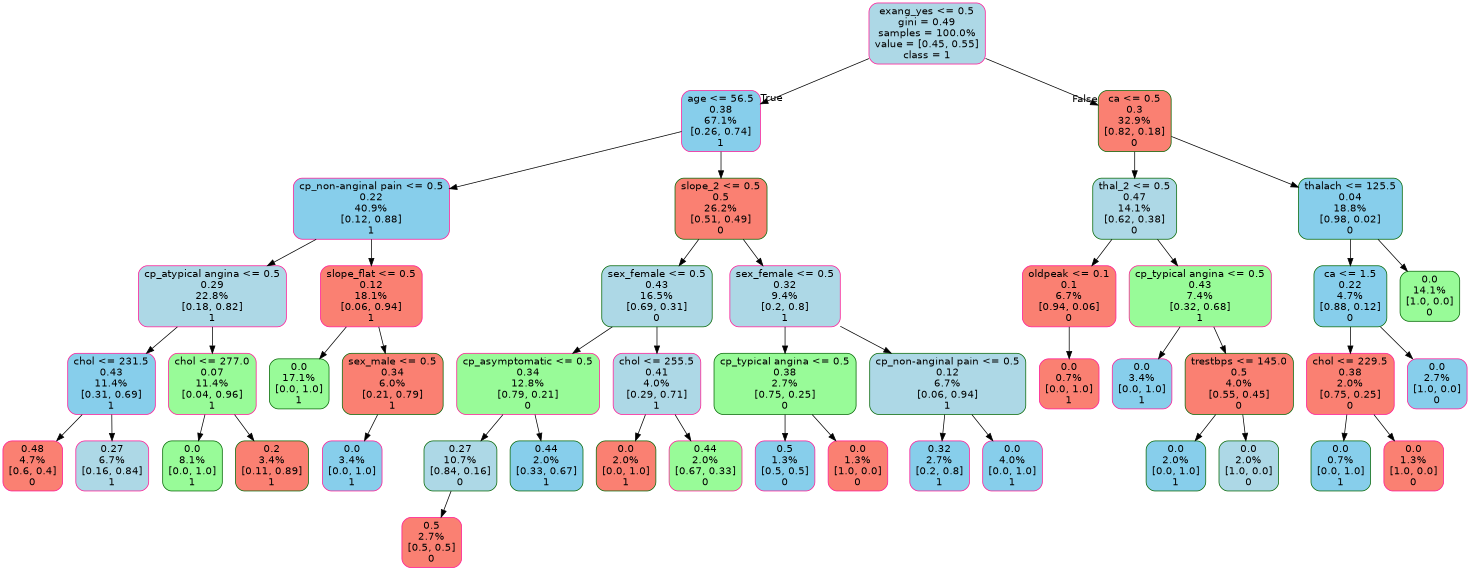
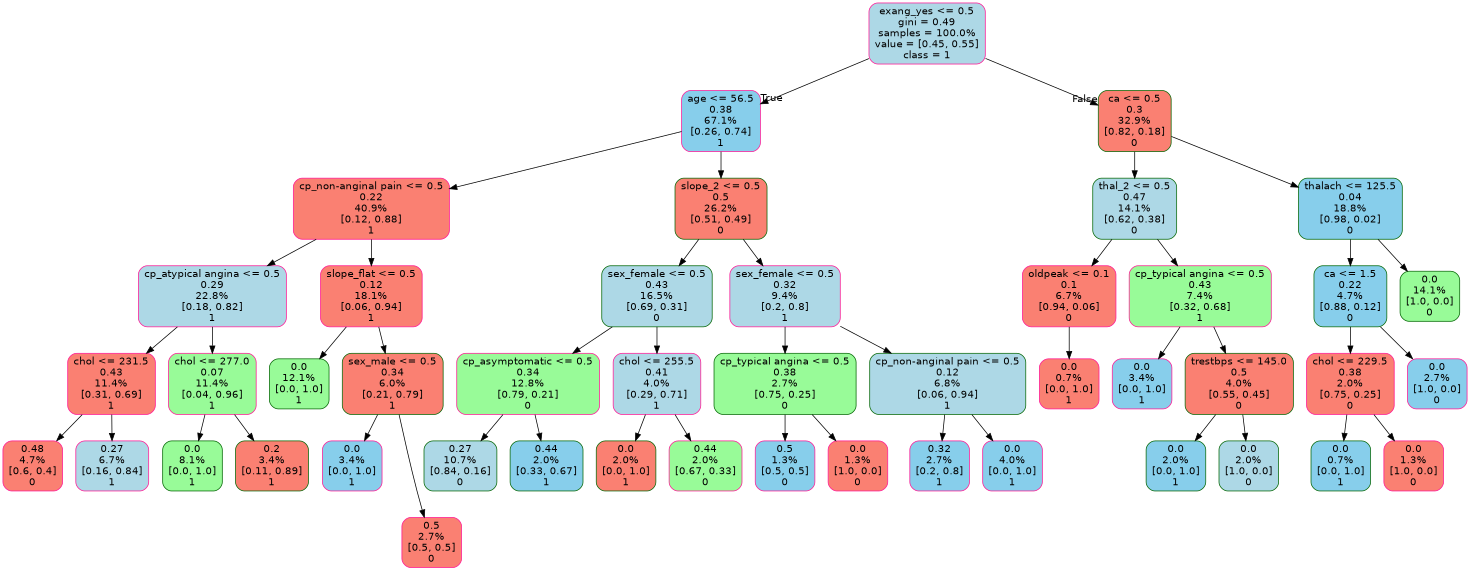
(371, 209) -> (371, 209)
(112, 384) -> (112, 384)
(299, 384) -> (299, 384)
(948, 384) -> (948, 384)
(447, 501) -> (410, 462)
